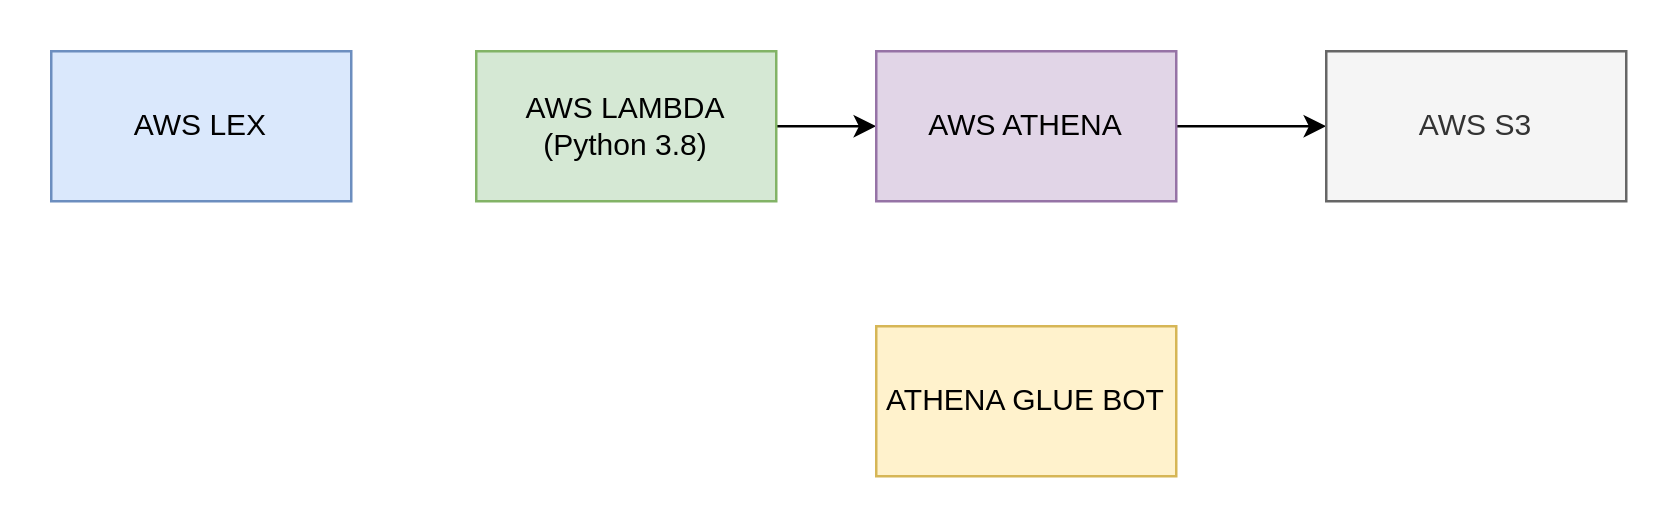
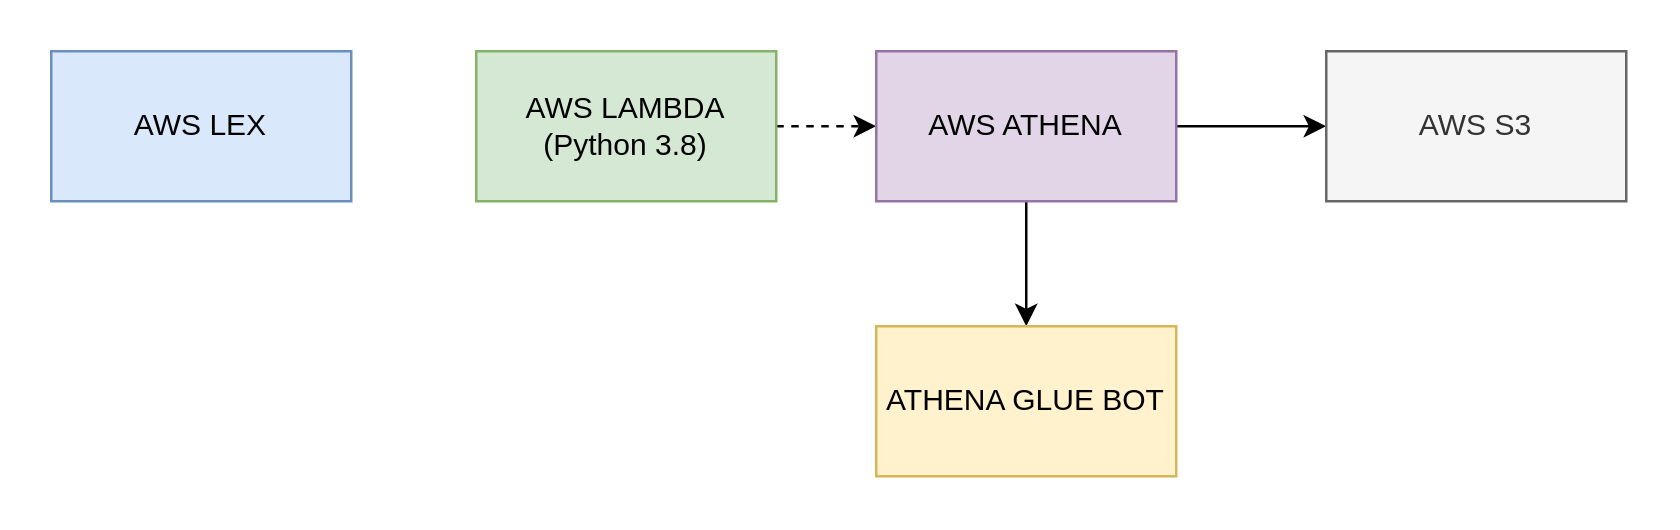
(817, 126) -> (817, 126)
none -> (1026, 255)
